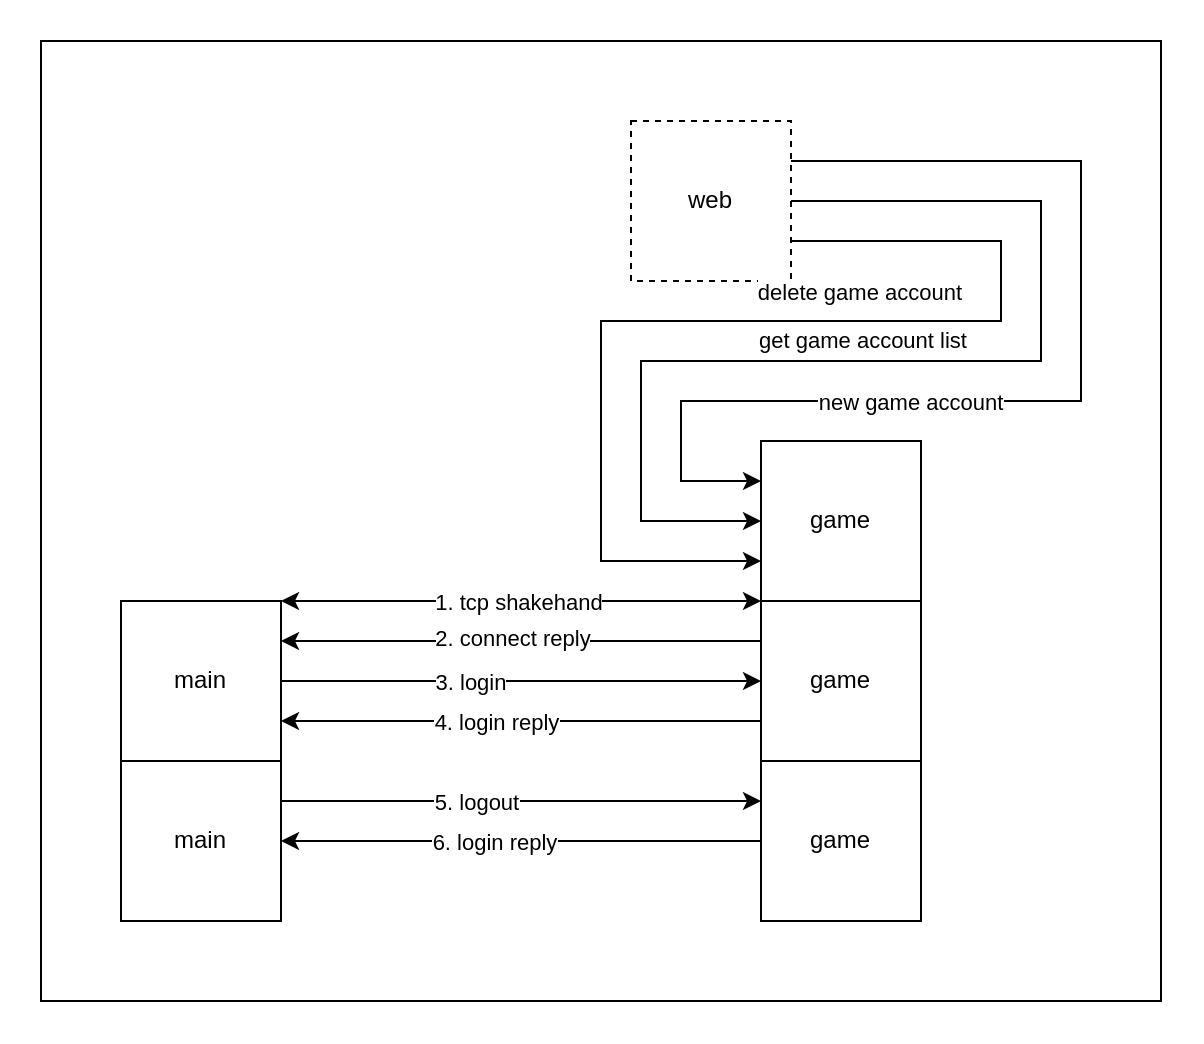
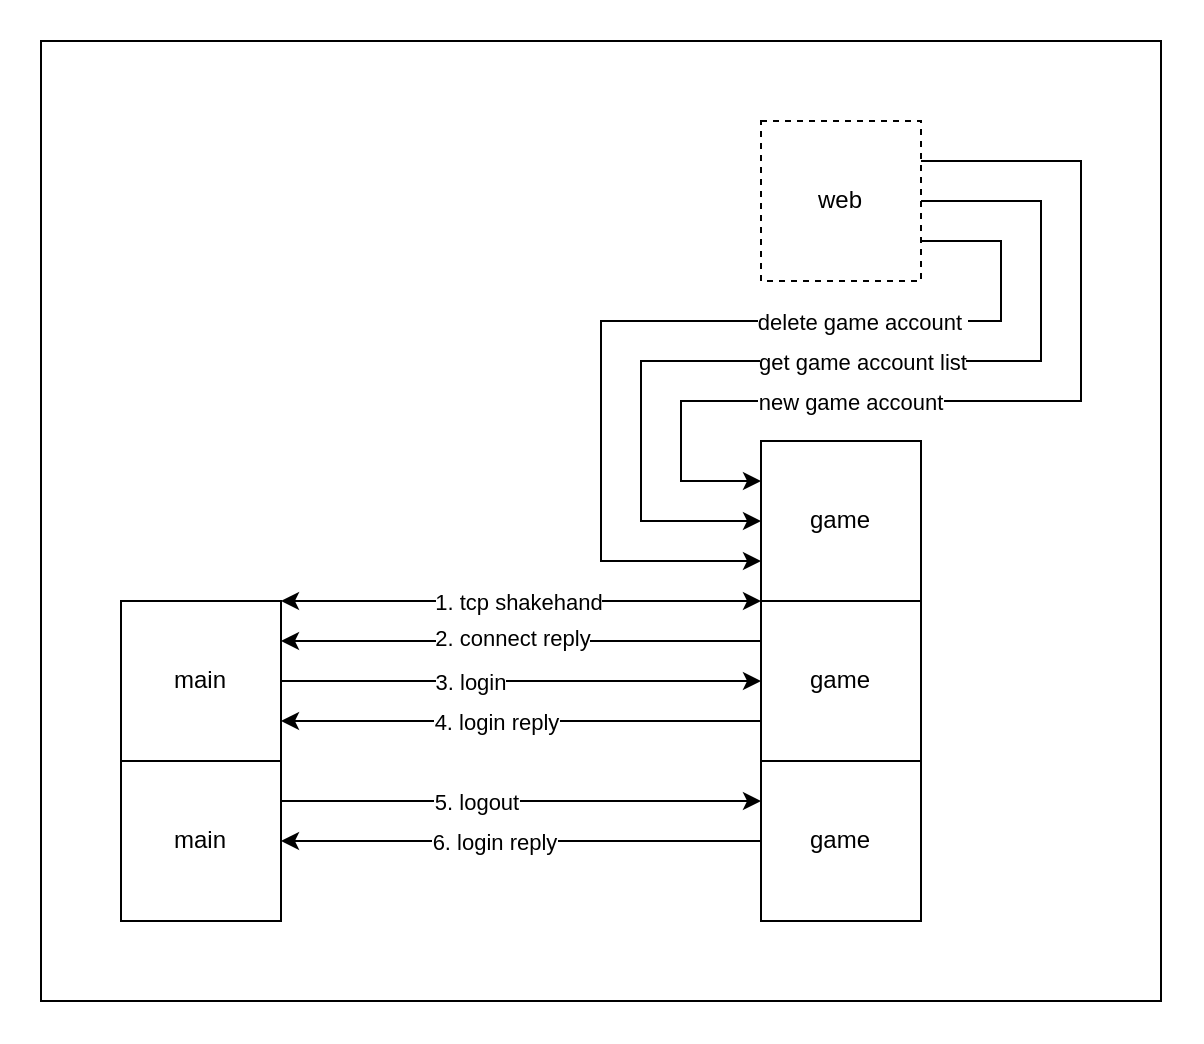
(711, 201) -> (841, 201)
